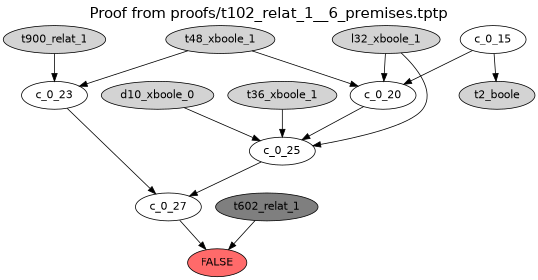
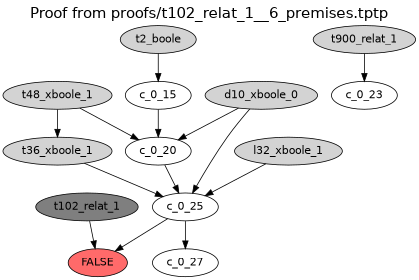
(385, 64) -> (212, 122)
(495, 64) -> (158, 64)
(137, 67) -> (58, 119)
(108, 148) -> none
(267, 207) -> (87, 207)
(190, 232) -> (145, 233)
